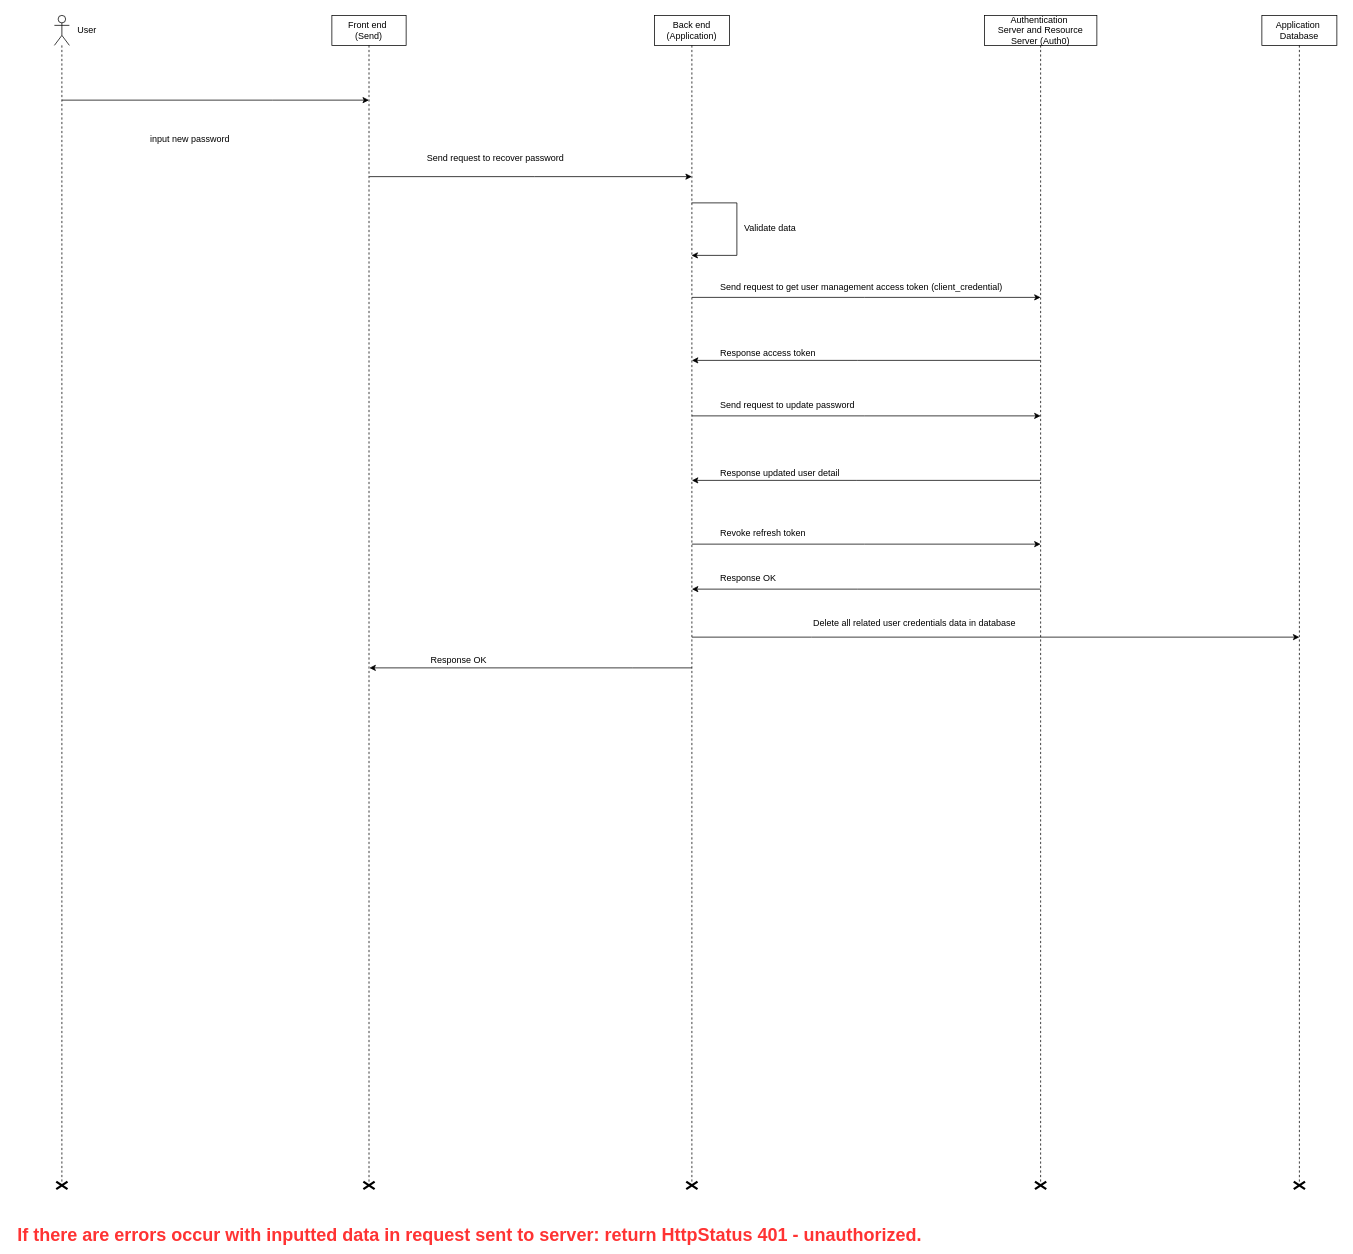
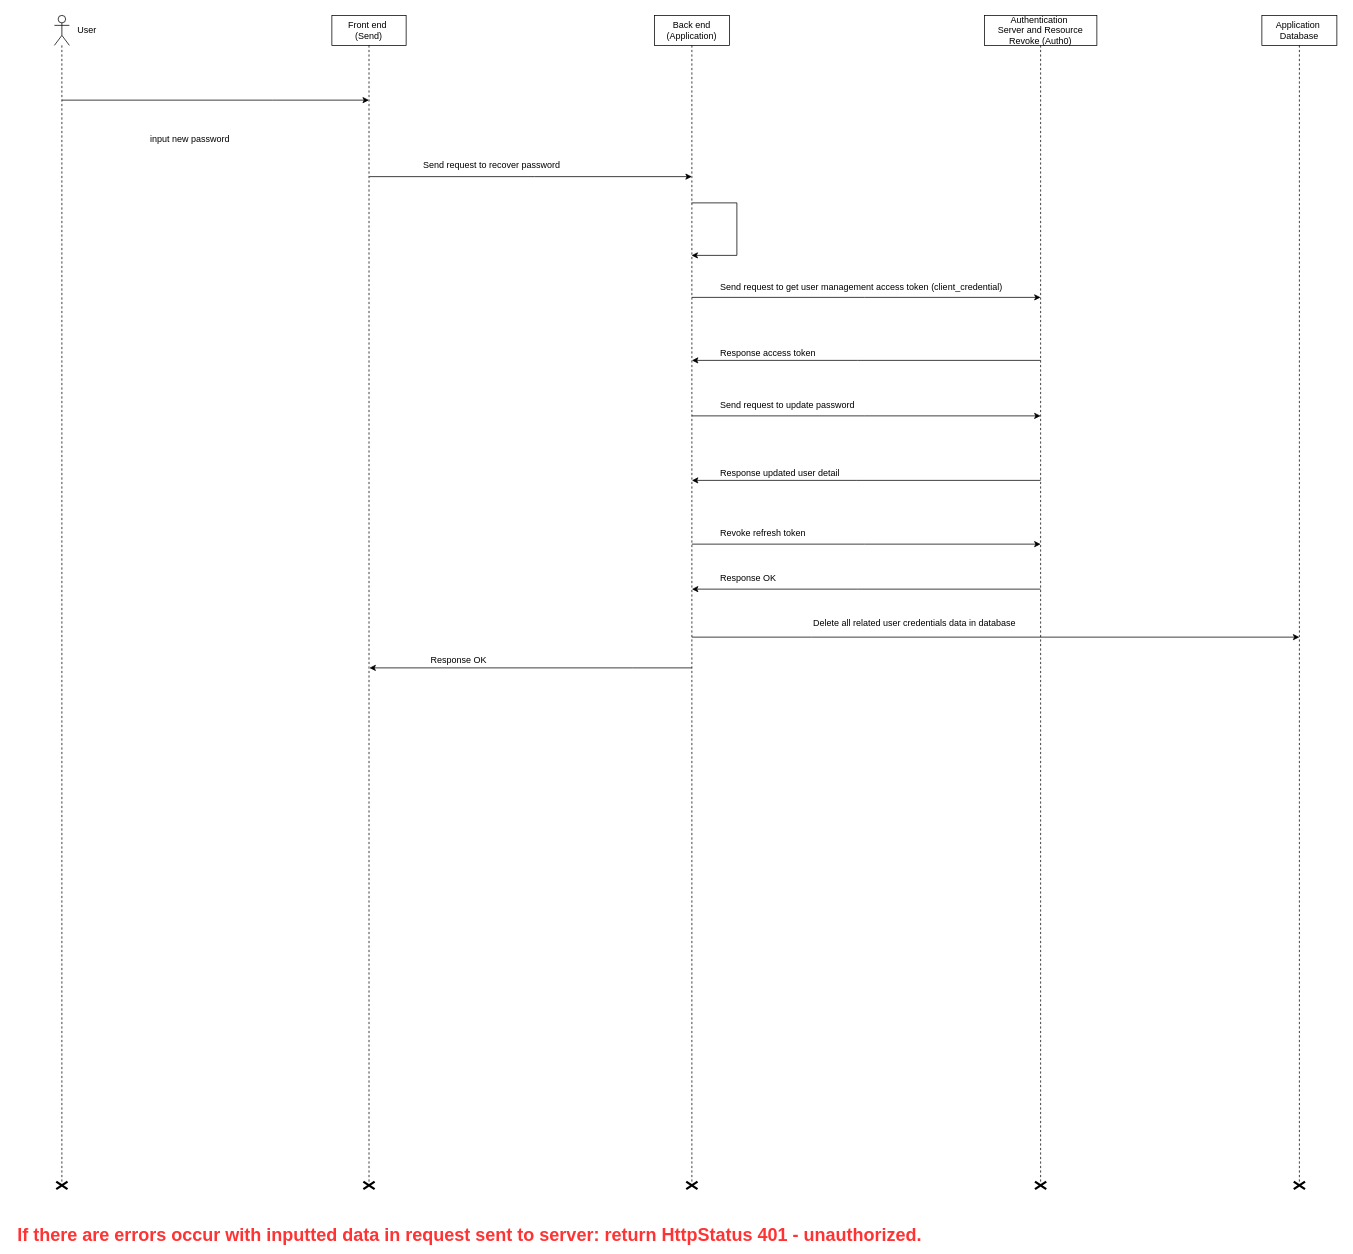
(1041, 30) -> (1041, 30)
(501, 158) -> (497, 165)
(773, 228) -> none
